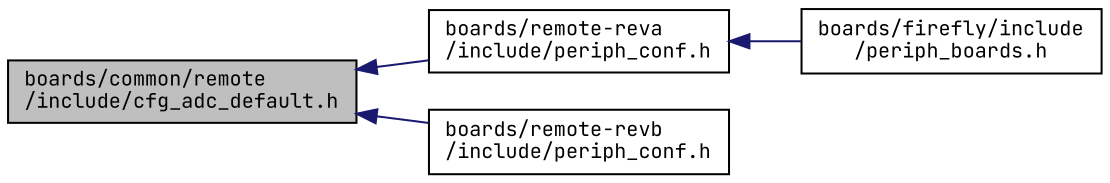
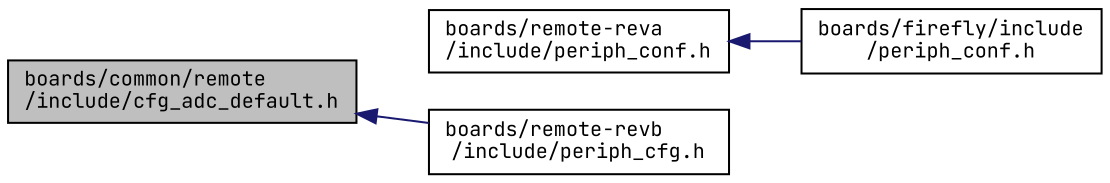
(952, 41) -> (952, 41)
(403, 64) -> none
(579, 142) -> (579, 142)
